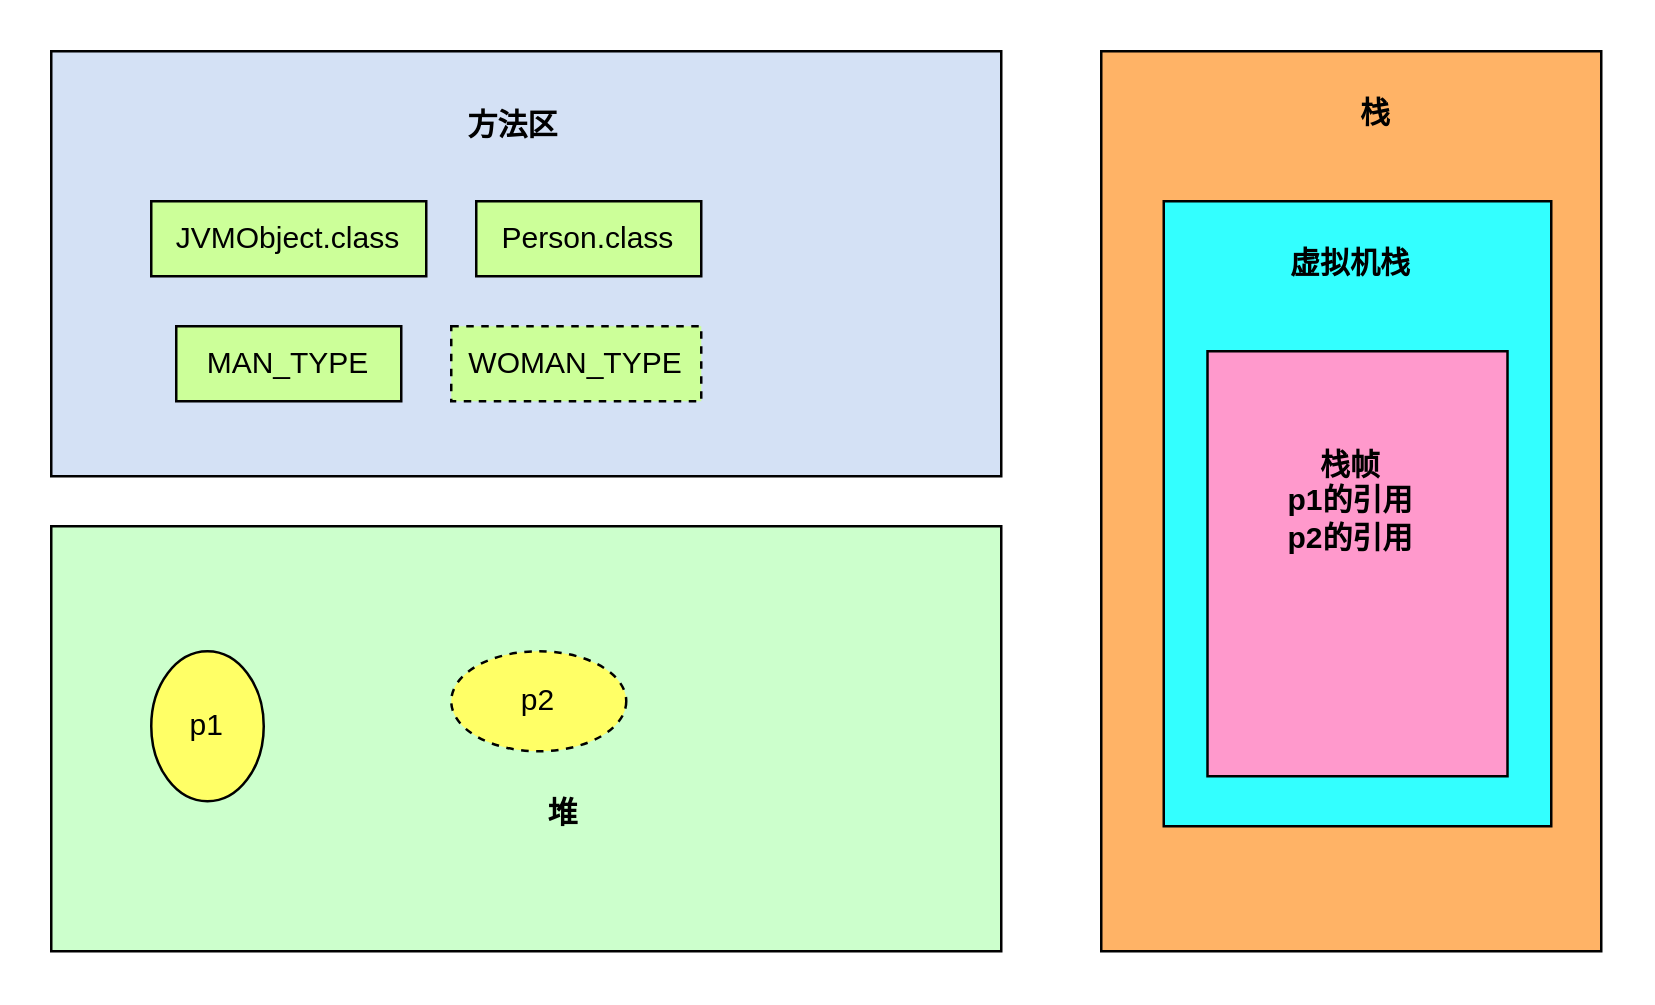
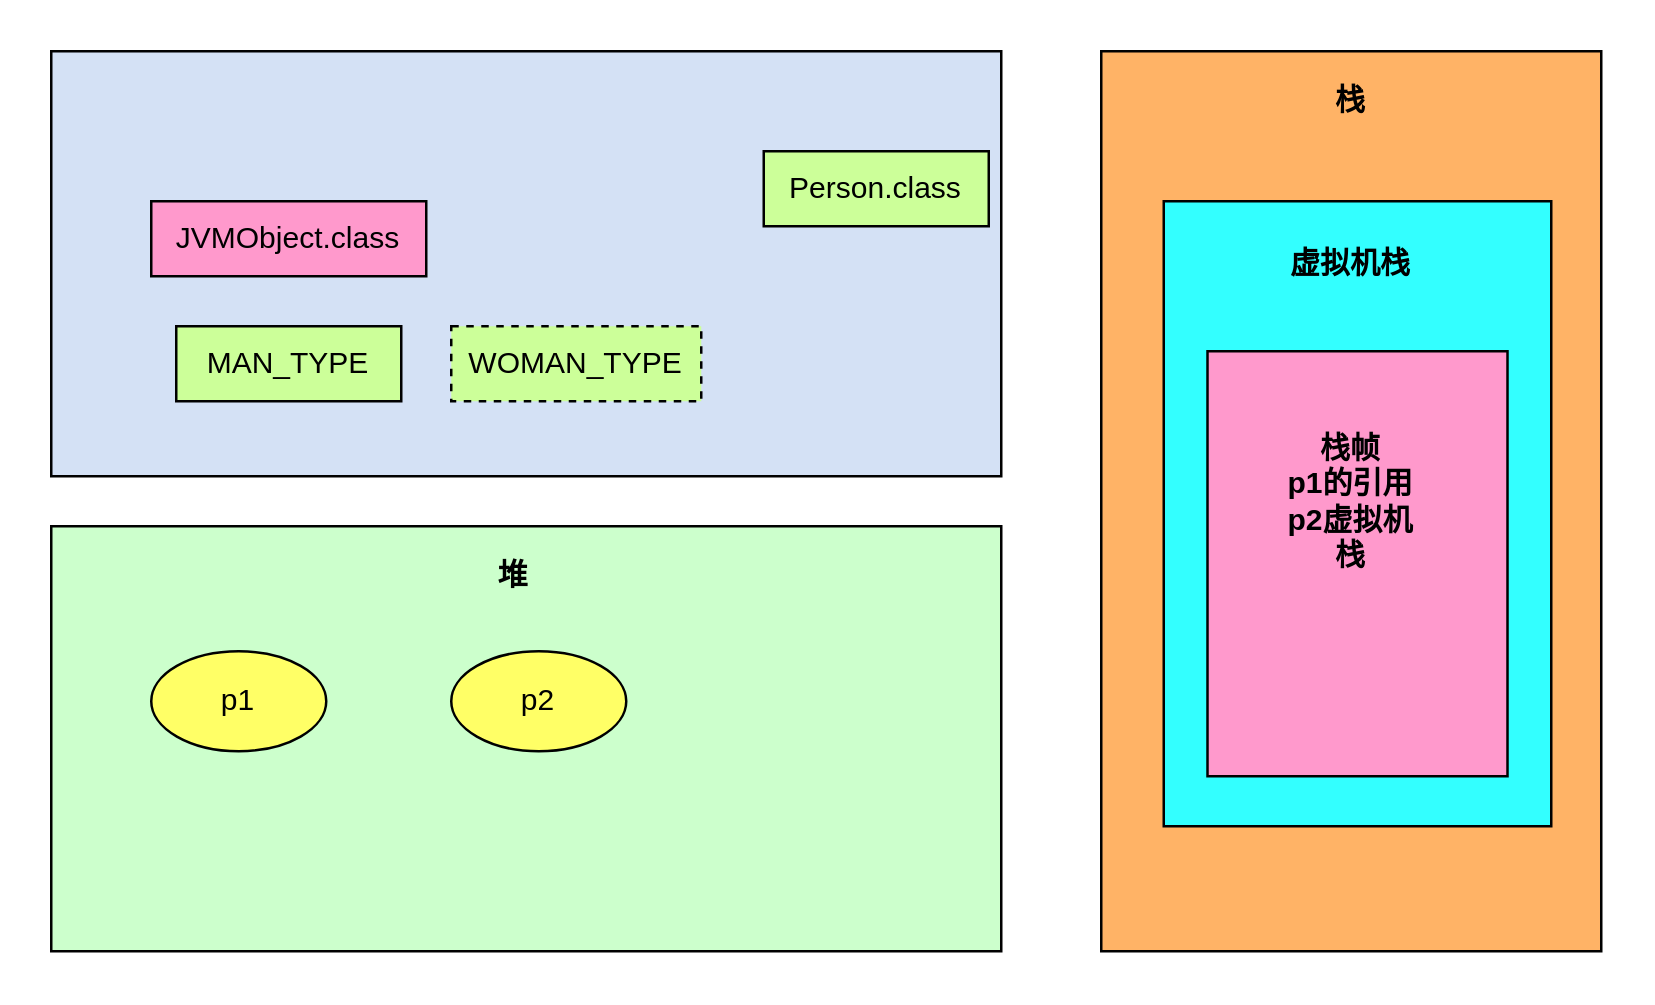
(1376, 114) -> (1351, 101)
(514, 126) -> none
(289, 239) -> (289, 239)
(589, 239) -> (876, 189)
(1351, 501) -> (1351, 501)
(539, 701) -> (539, 701)
(208, 726) -> (239, 701)
(564, 814) -> (514, 576)
